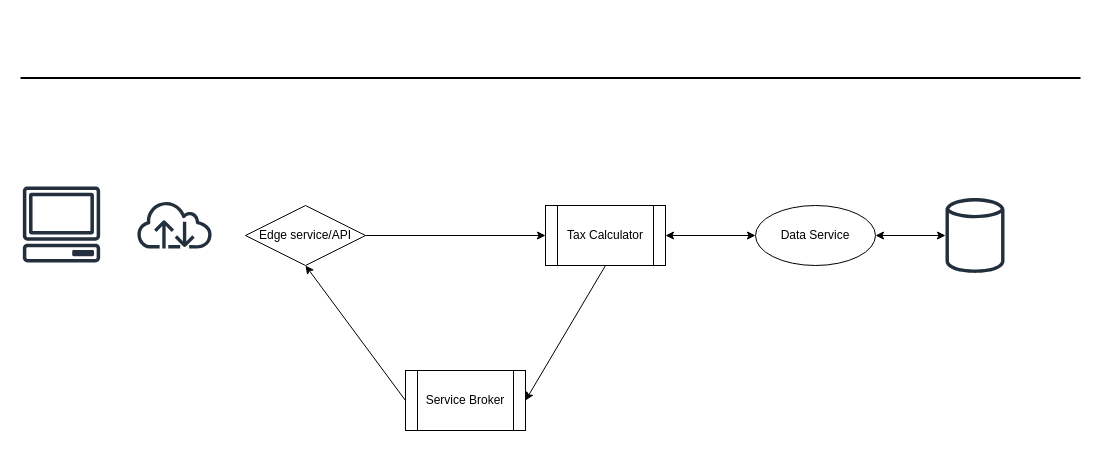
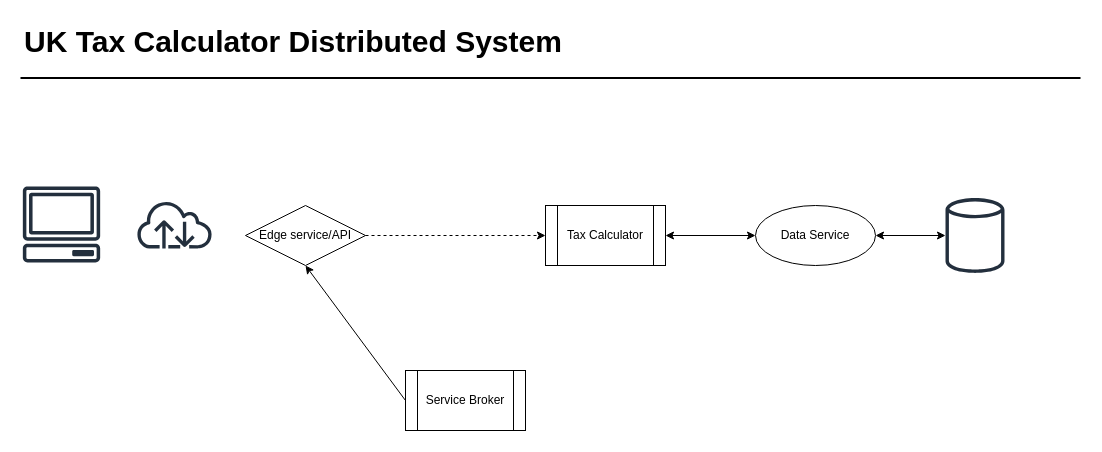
none -> (302, 41)
(452, 236) -> (452, 236)
(567, 330) -> none
